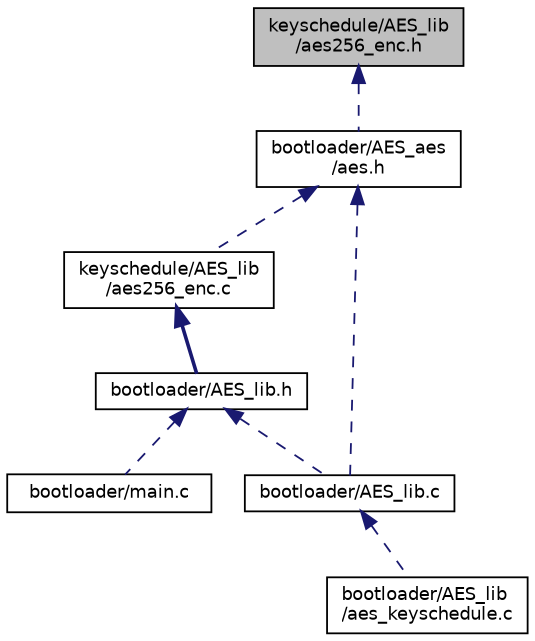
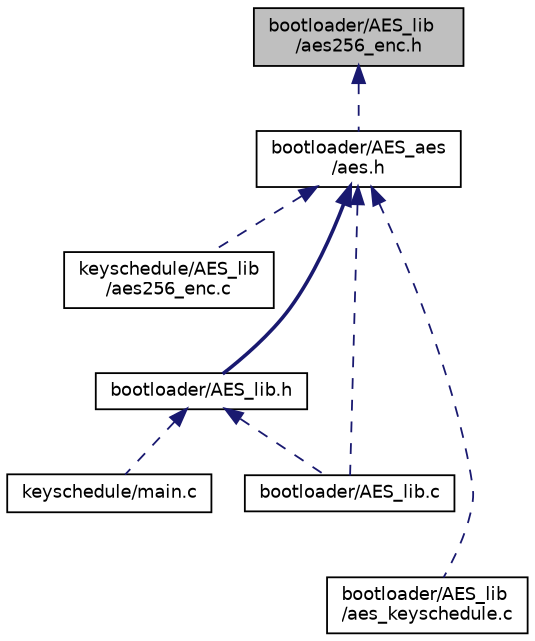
(359, 37) -> (359, 37)
(189, 349) -> (297, 299)
(109, 493) -> (109, 493)
(390, 552) -> (450, 388)
